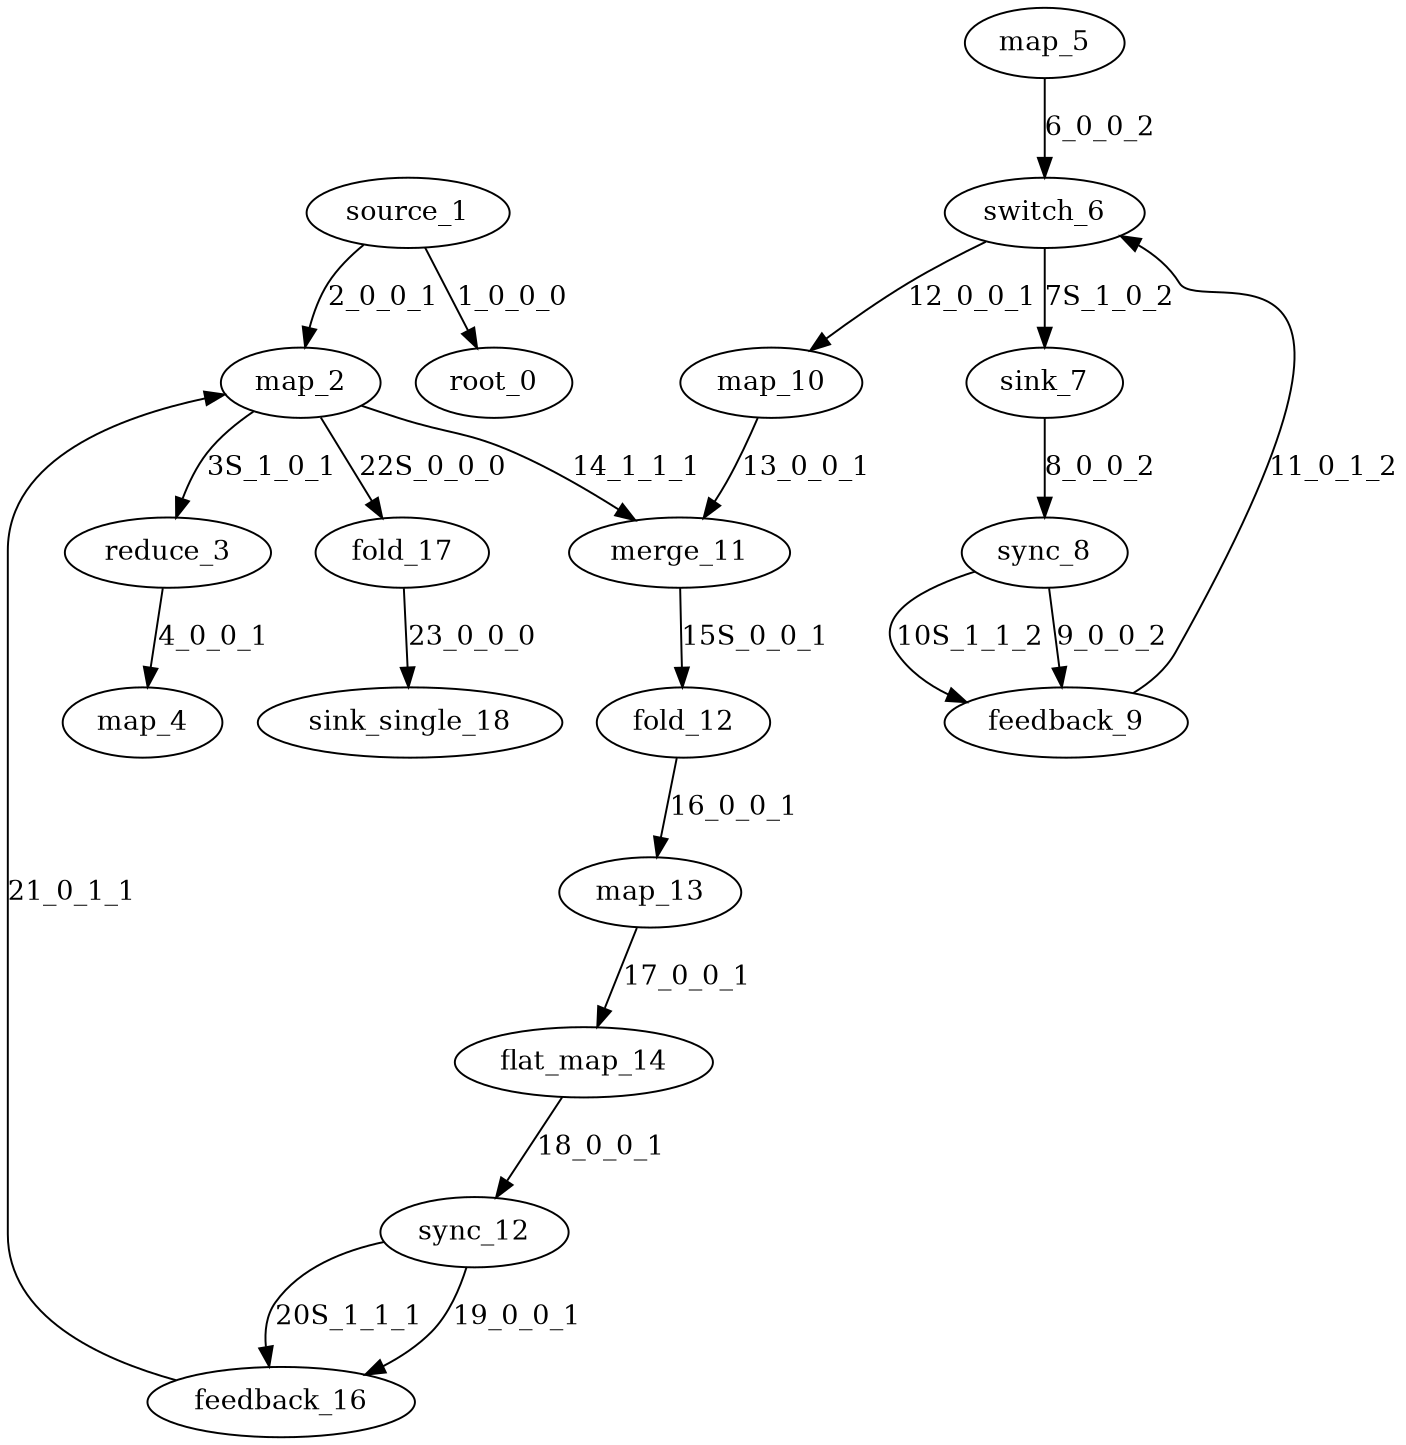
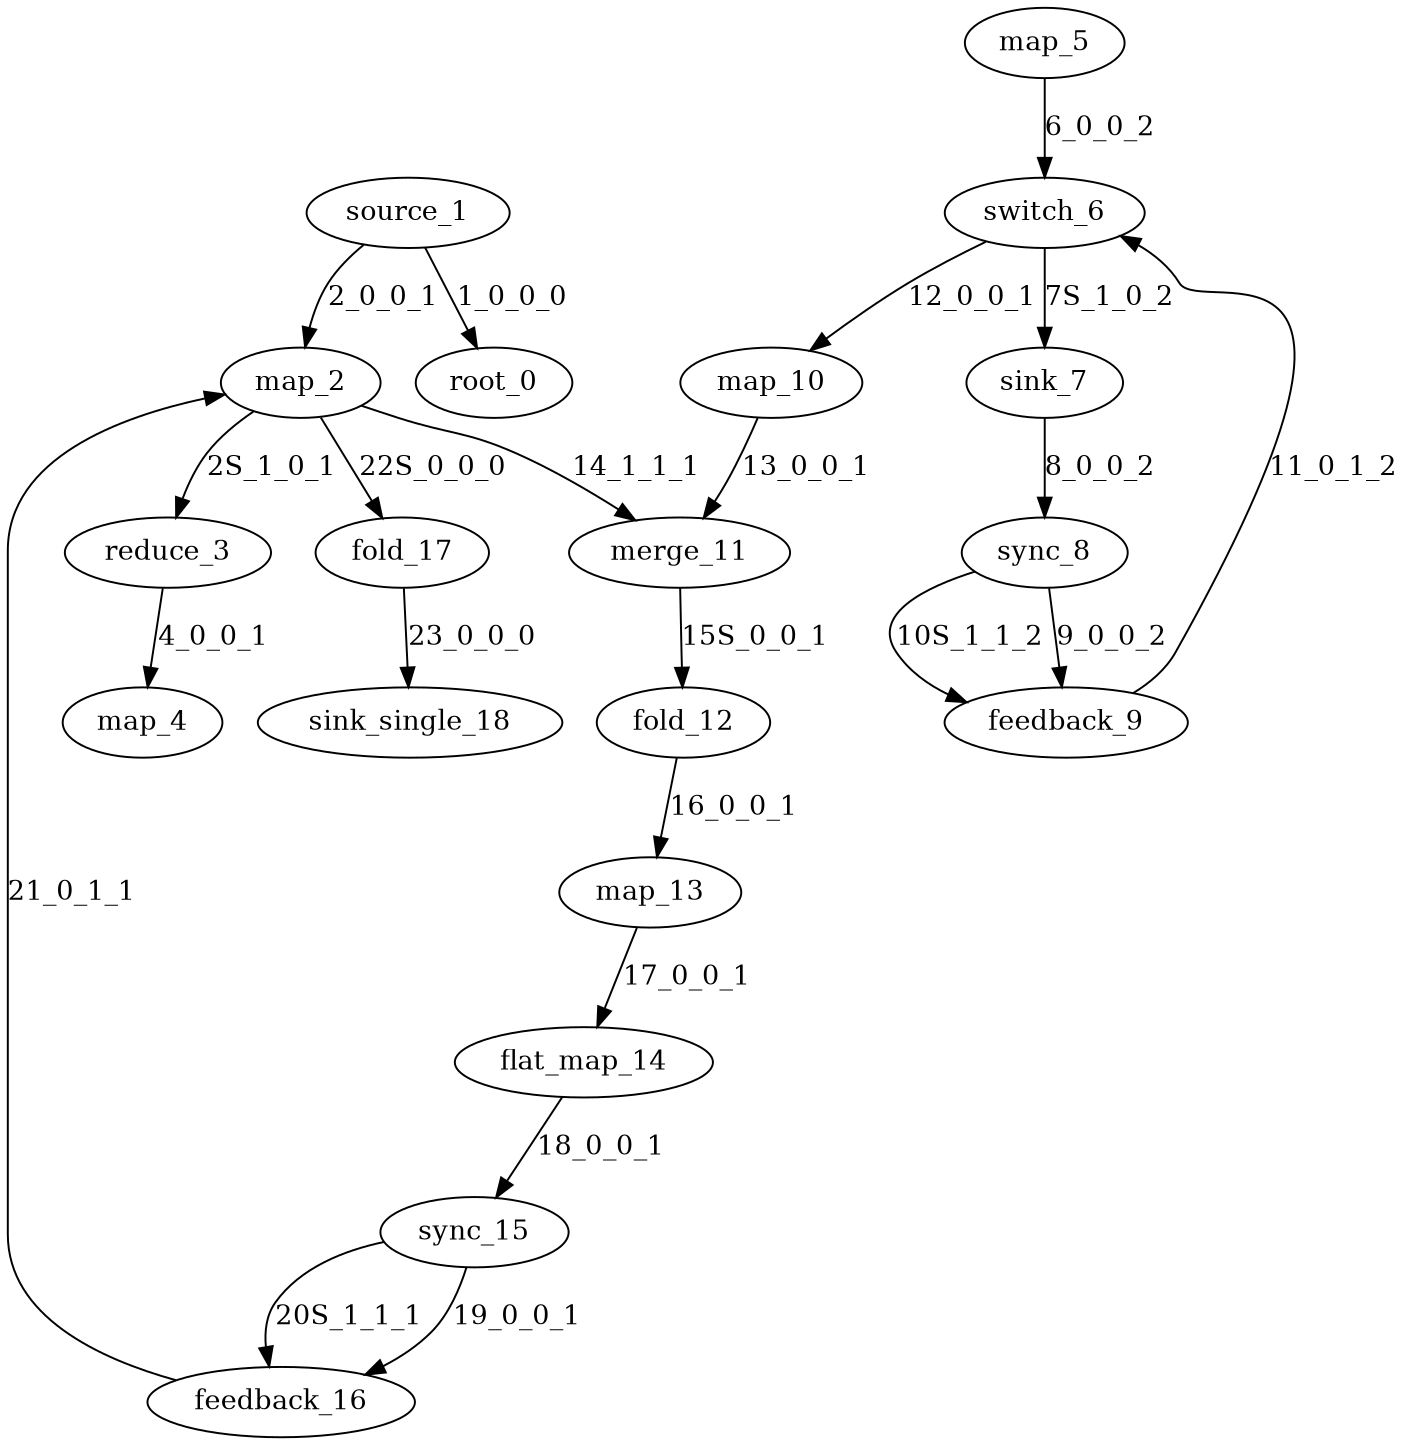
(272, 468) -> (272, 468)
(475, 1232) -> (475, 1232)
